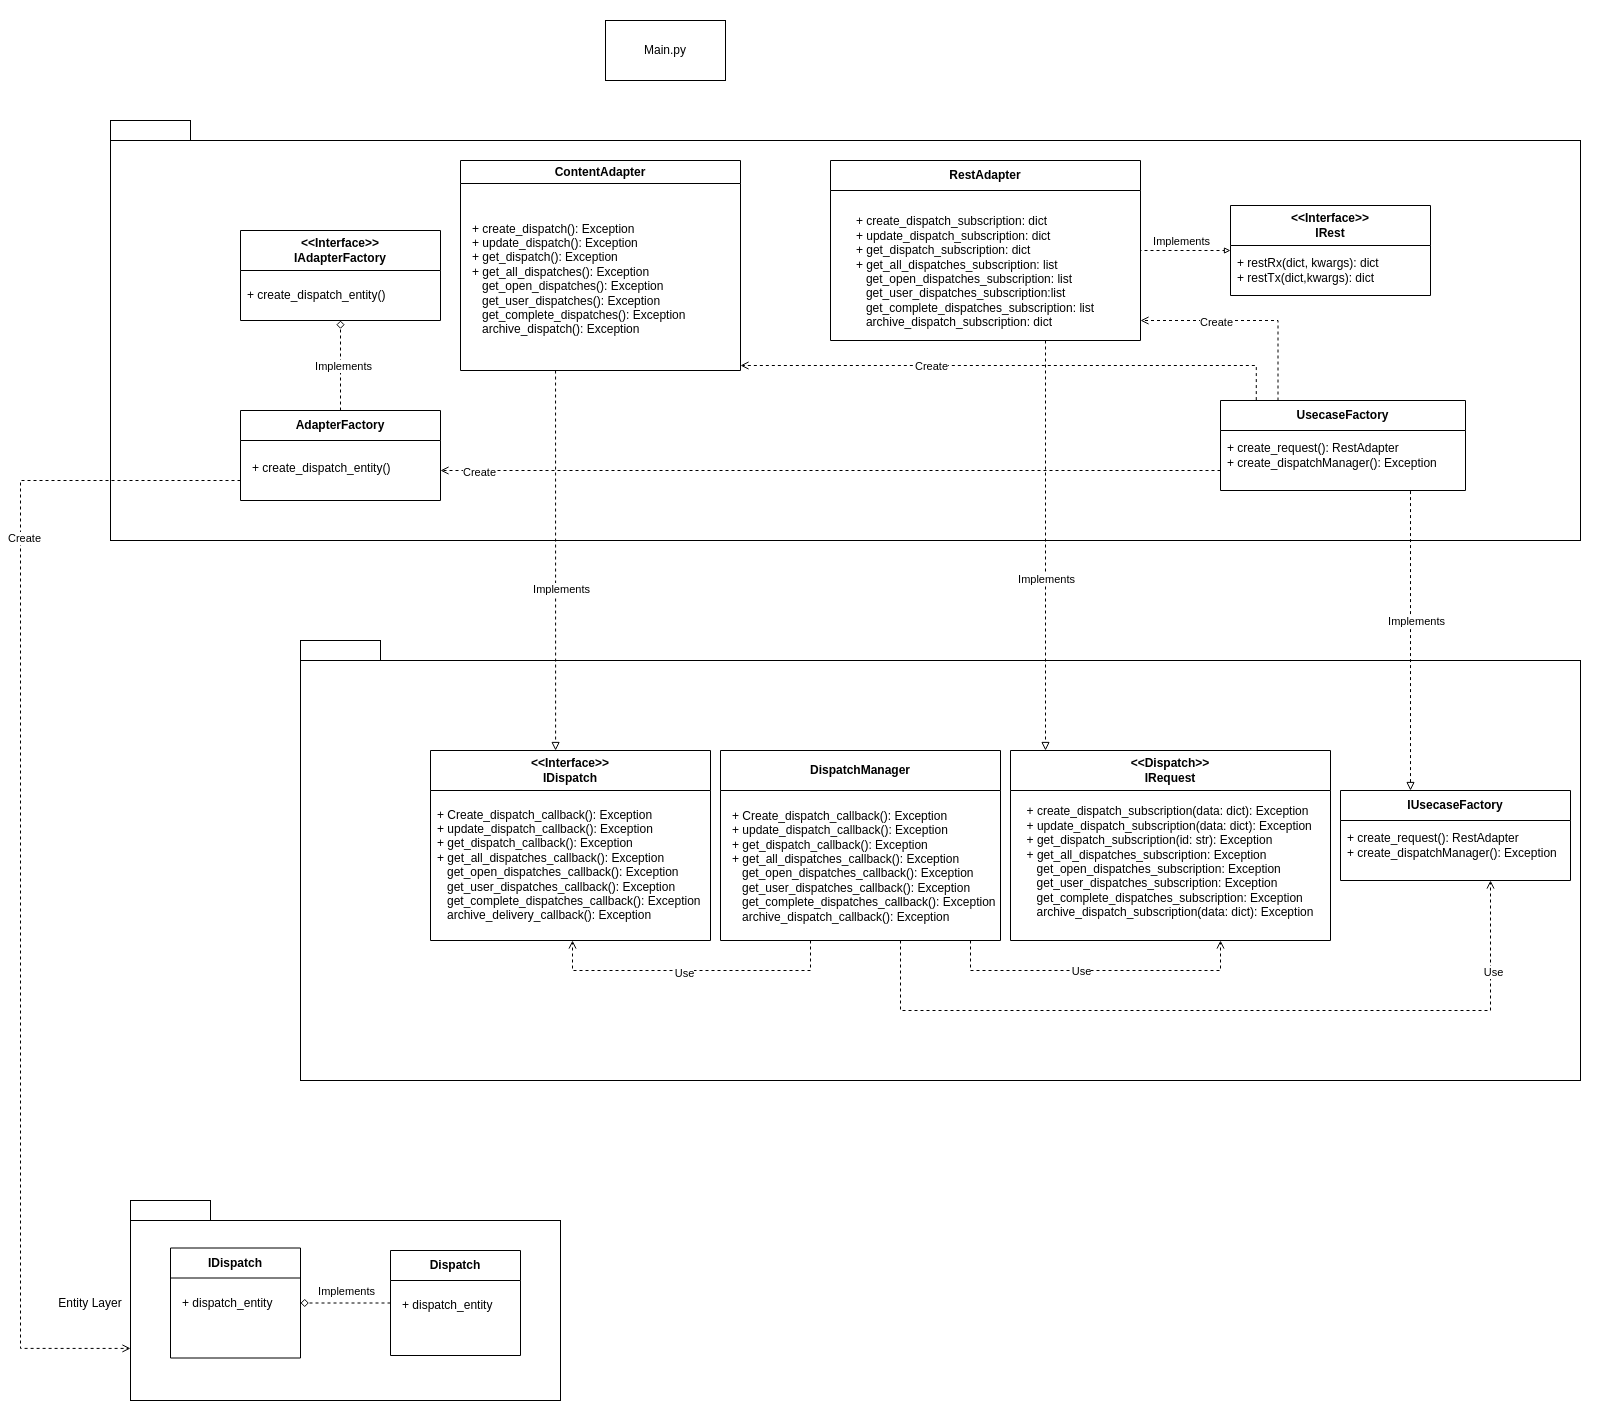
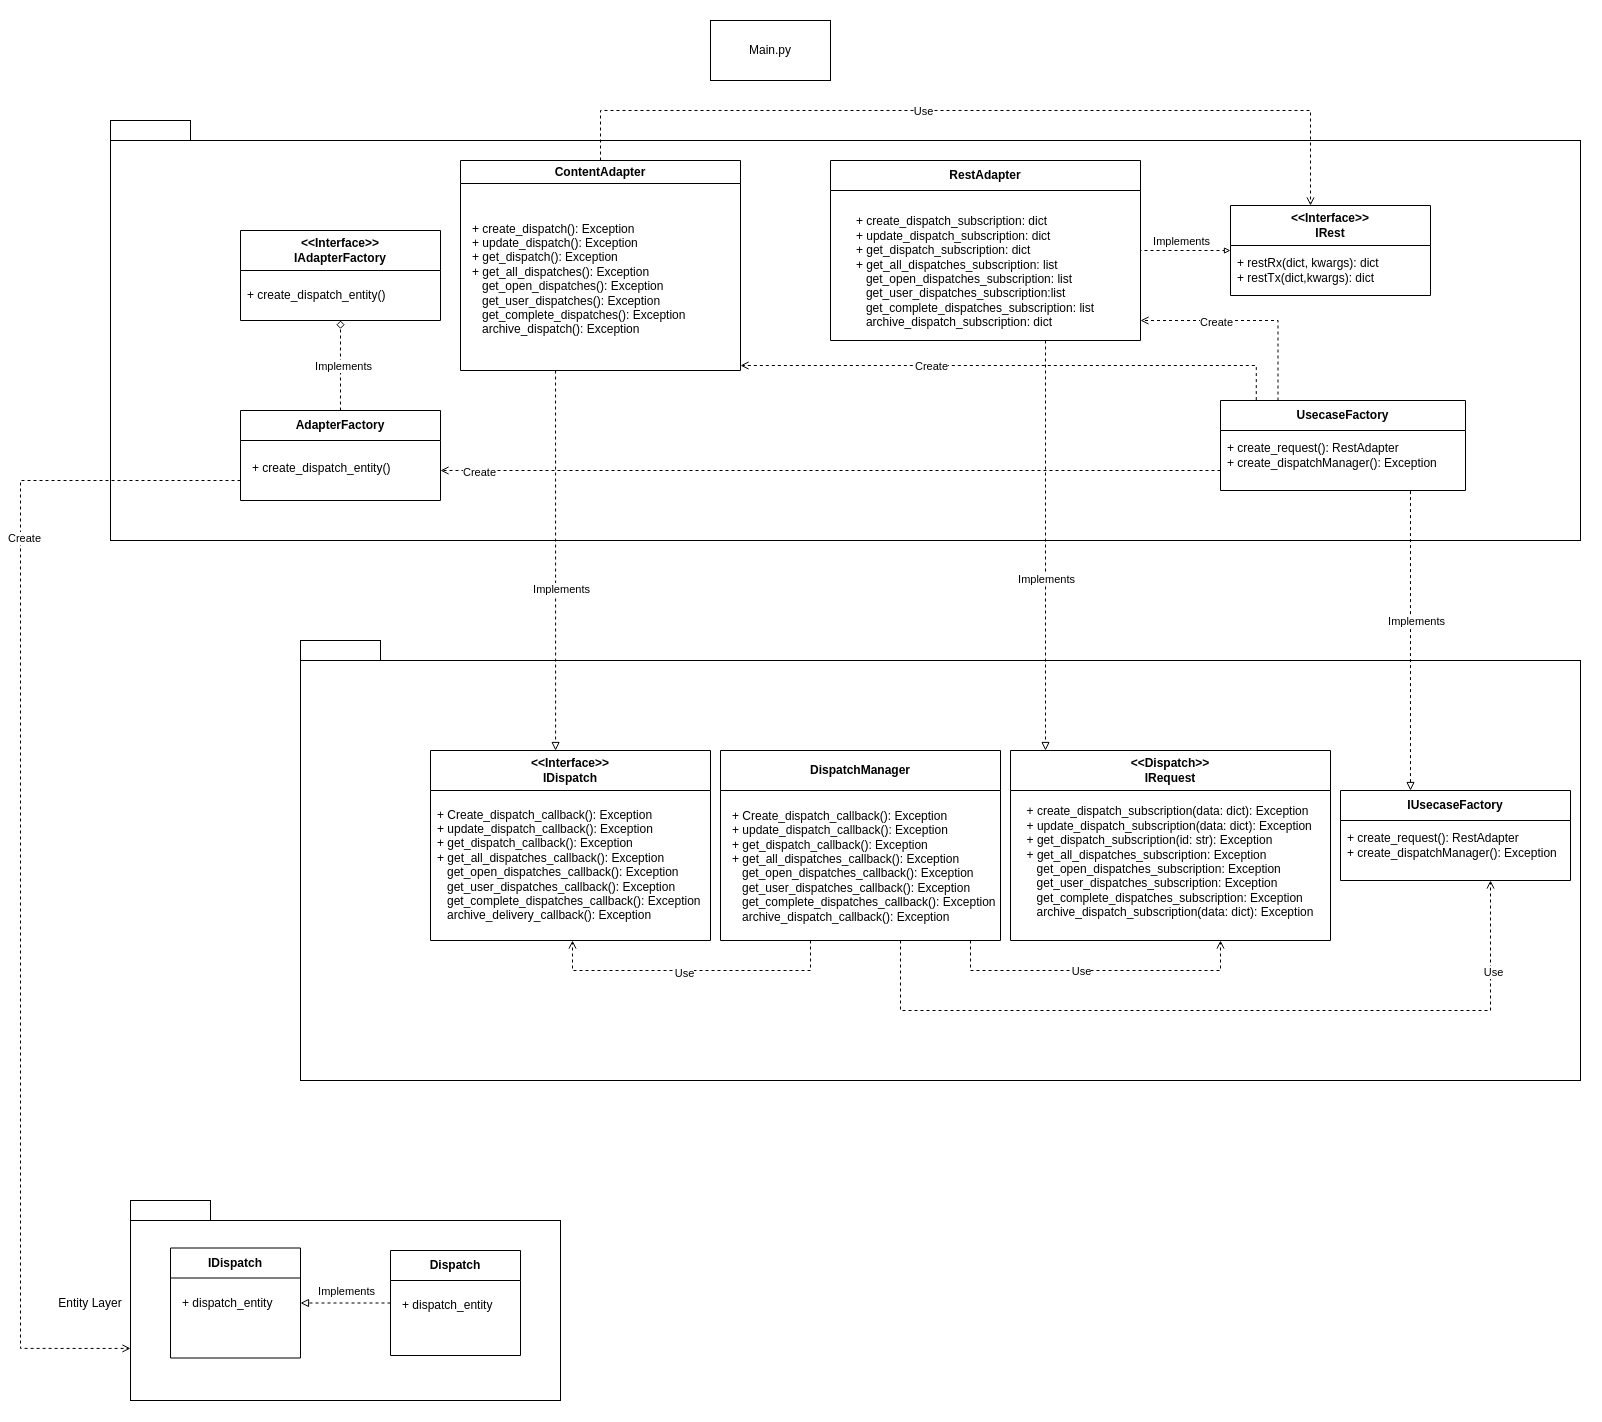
(666, 51) -> (771, 51)
none -> (977, 111)
(309, 1303) -> (310, 1303)
